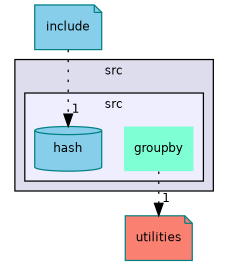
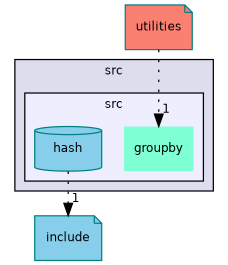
(68, 82) -> (68, 187)
(159, 187) -> (159, 82)
